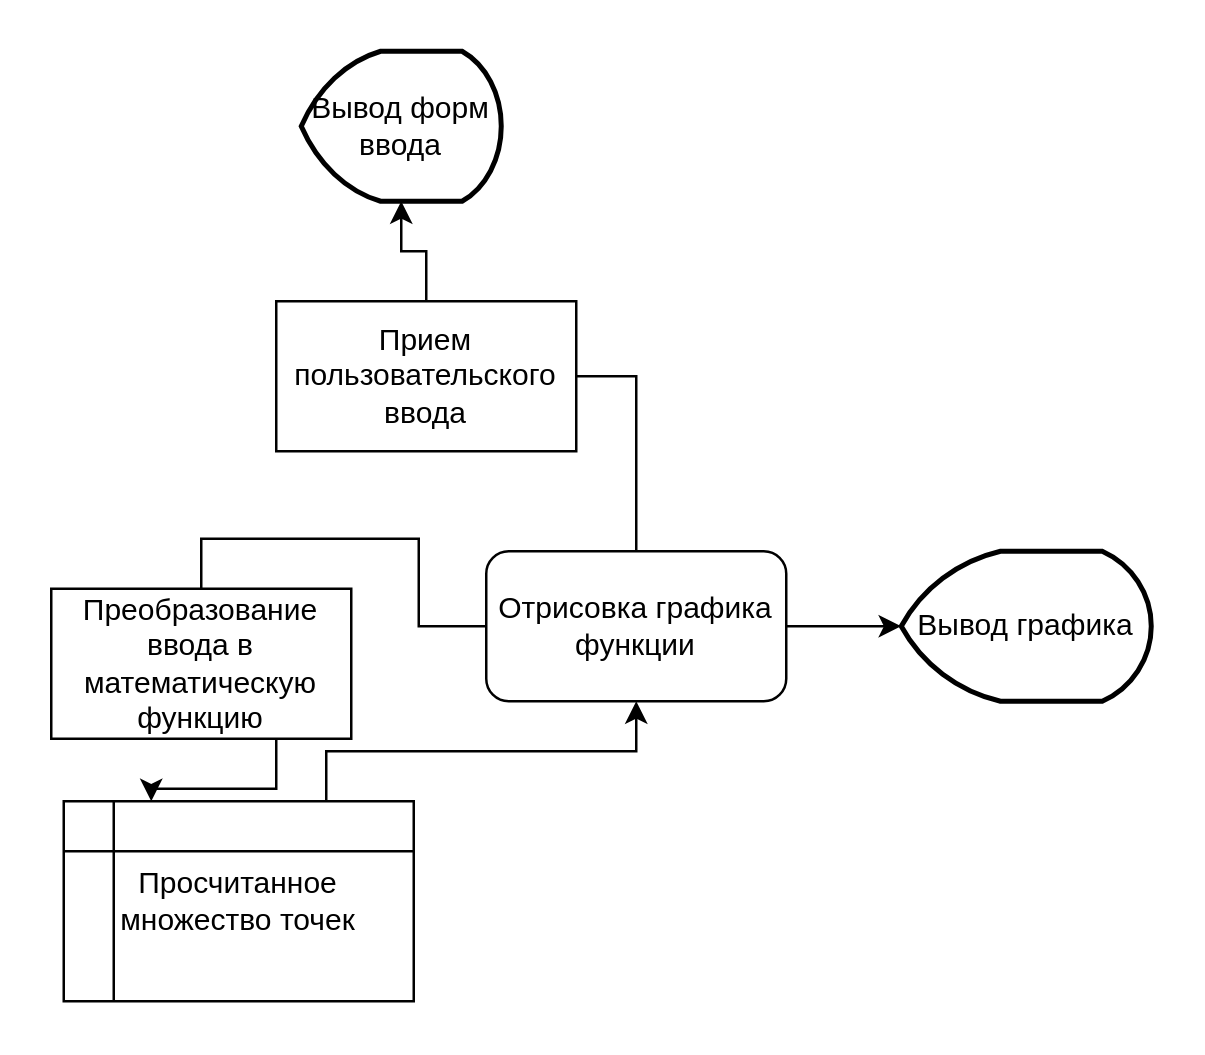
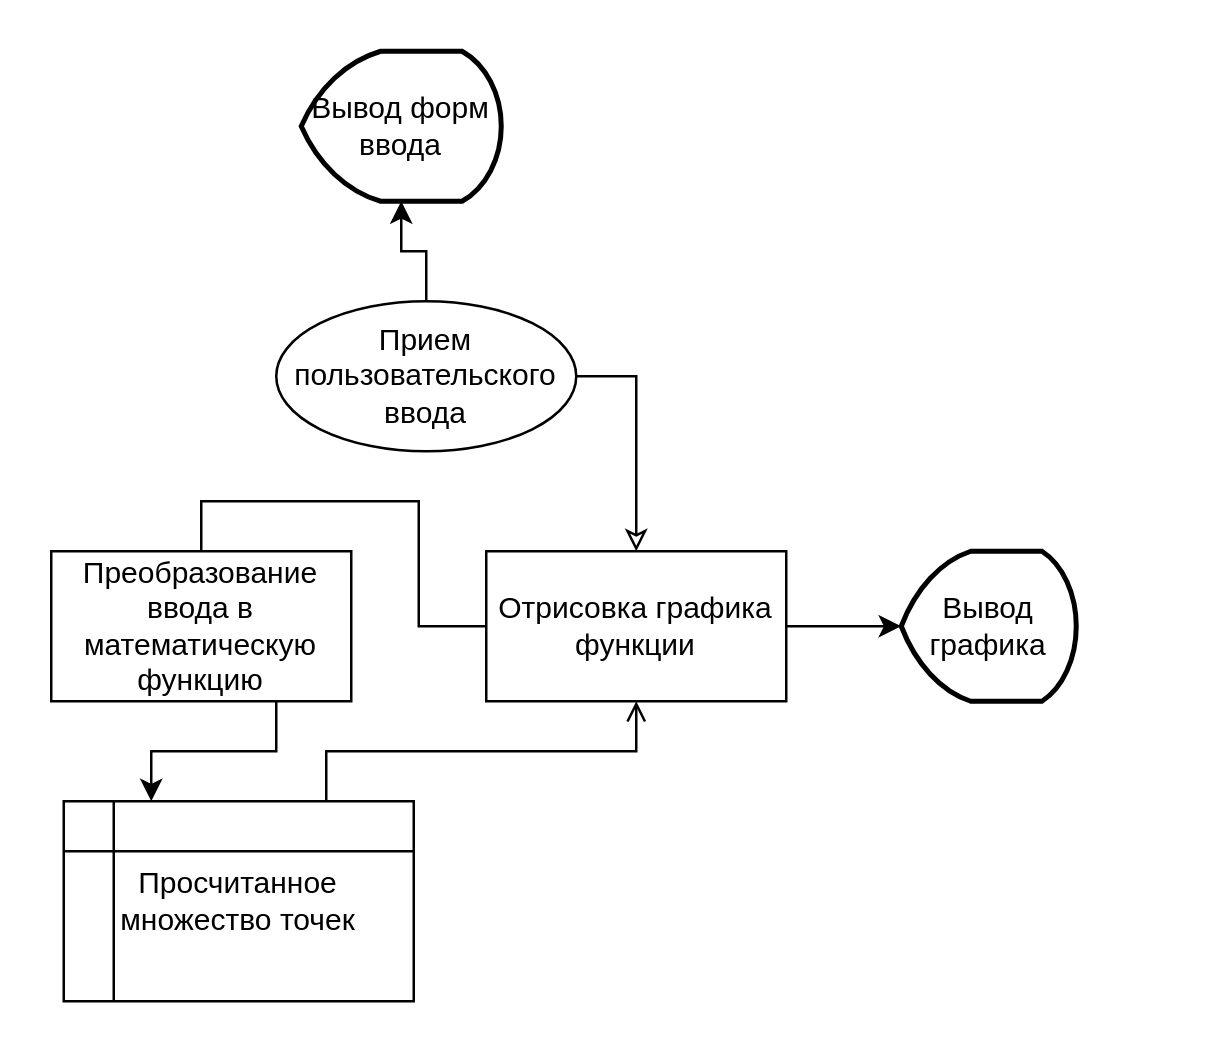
(426, 376) -> (426, 376)
(636, 540) -> (636, 533)
(636, 626) -> (636, 626)
(1026, 626) -> (989, 626)
(201, 664) -> (201, 626)
(636, 719) -> (636, 715)
